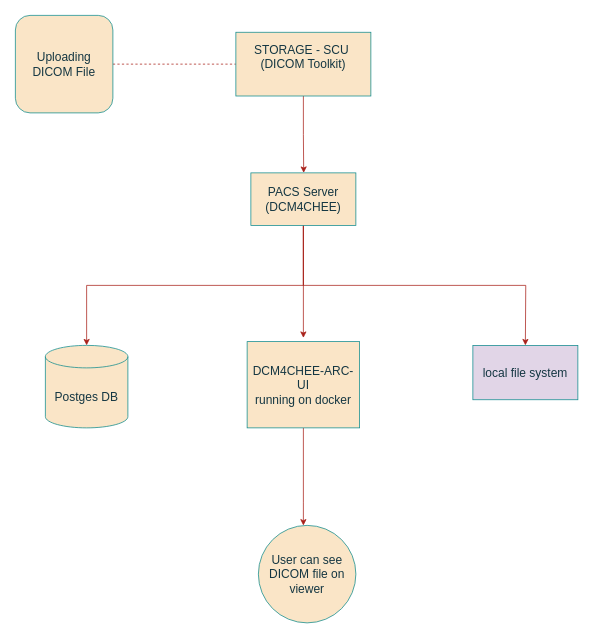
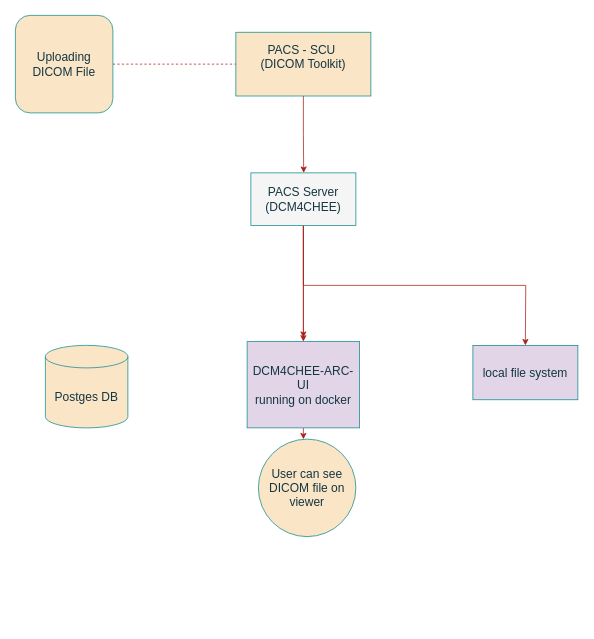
(303, 64) -> (303, 64)
(303, 199) -> (303, 199)
(167, 285) -> (303, 335)
(303, 385) -> (303, 385)
(307, 574) -> (307, 488)
